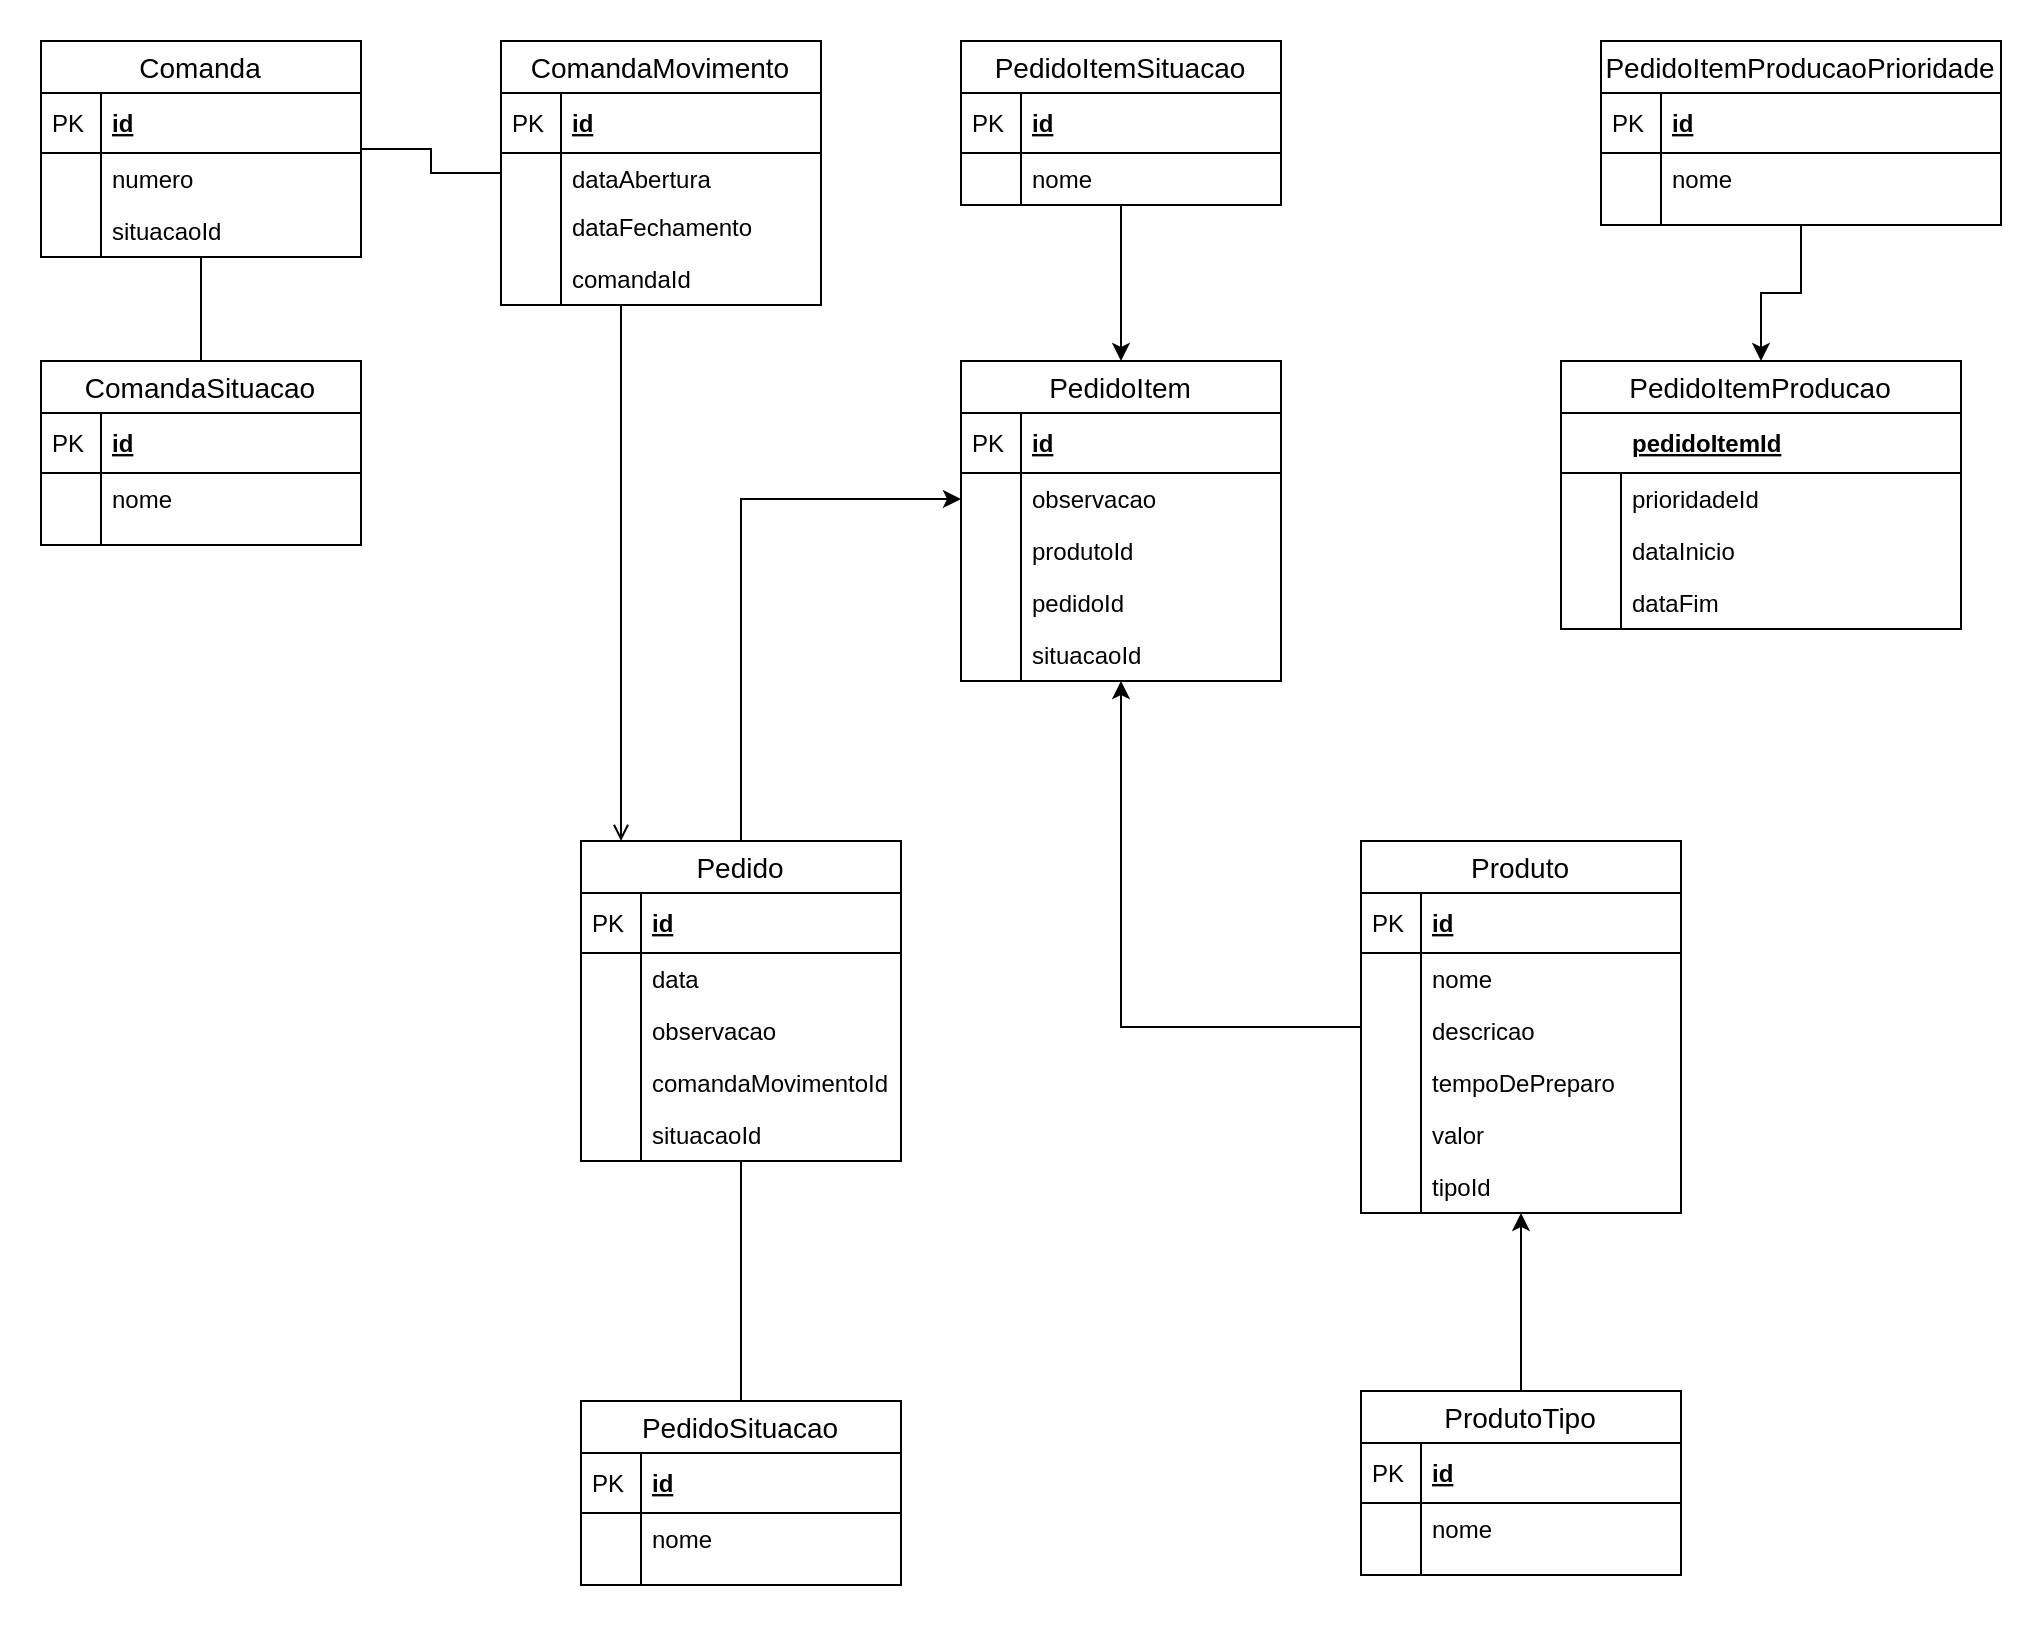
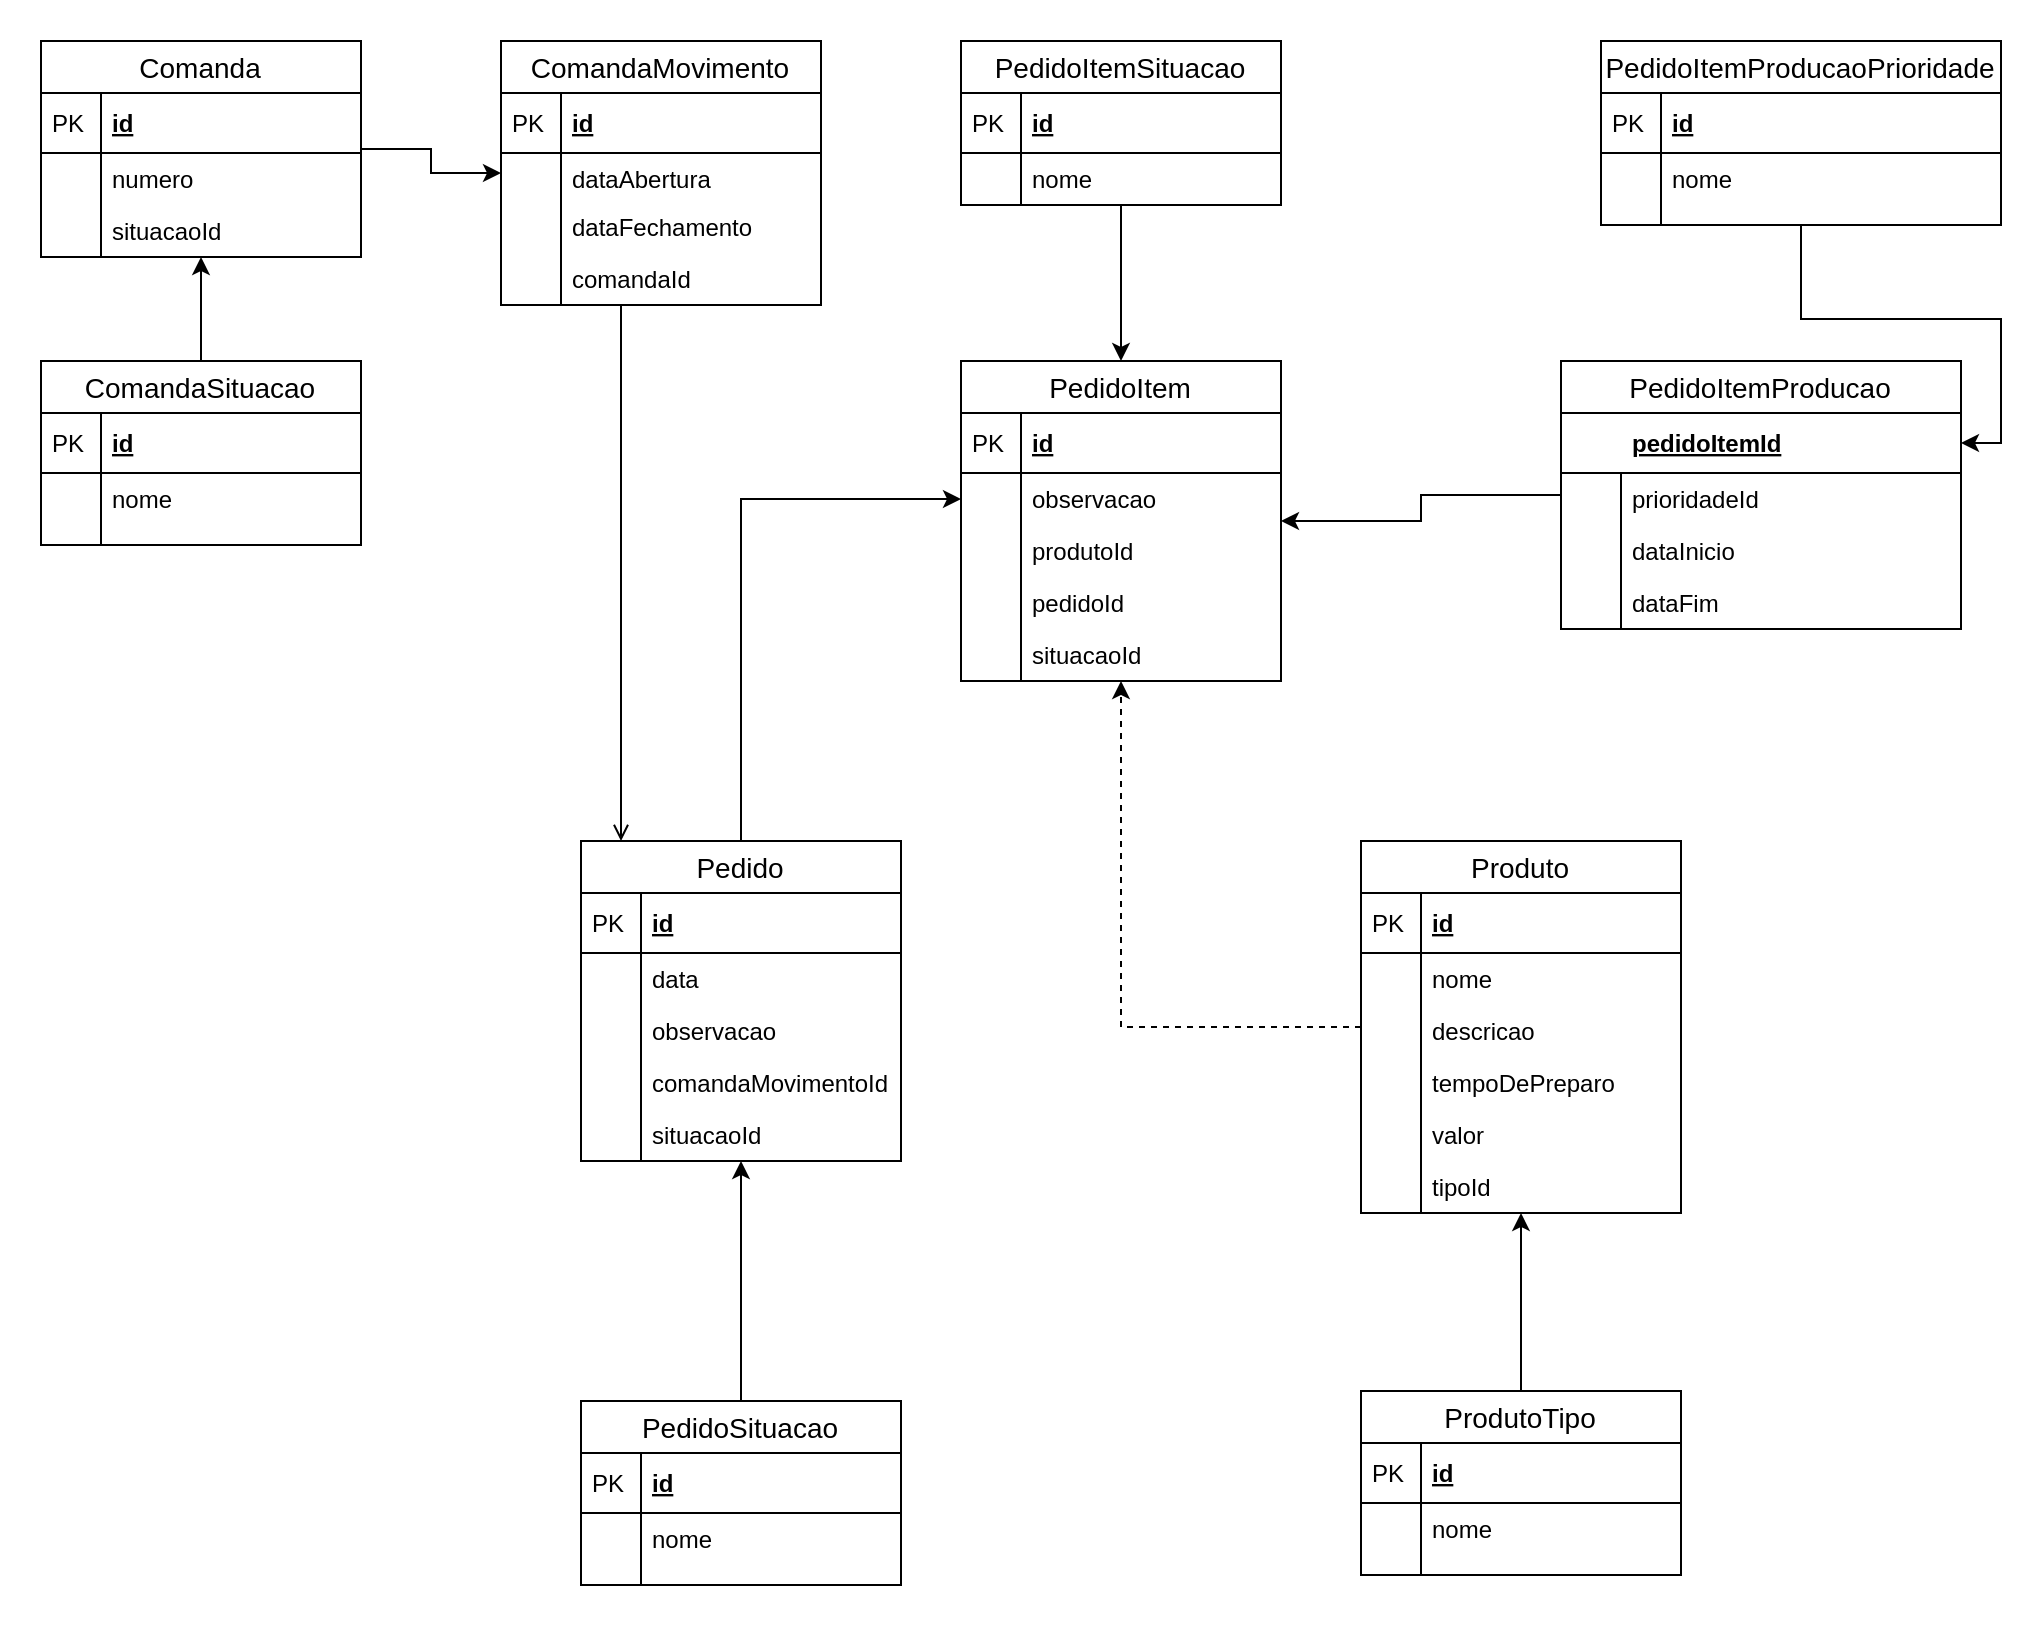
(491, 173) -> (486, 173)
(201, 267) -> (201, 272)
(1761, 299) -> (1962, 319)
none -> (1421, 503)
(1121, 978) -> (1121, 978)
(741, 1171) -> (741, 1176)
